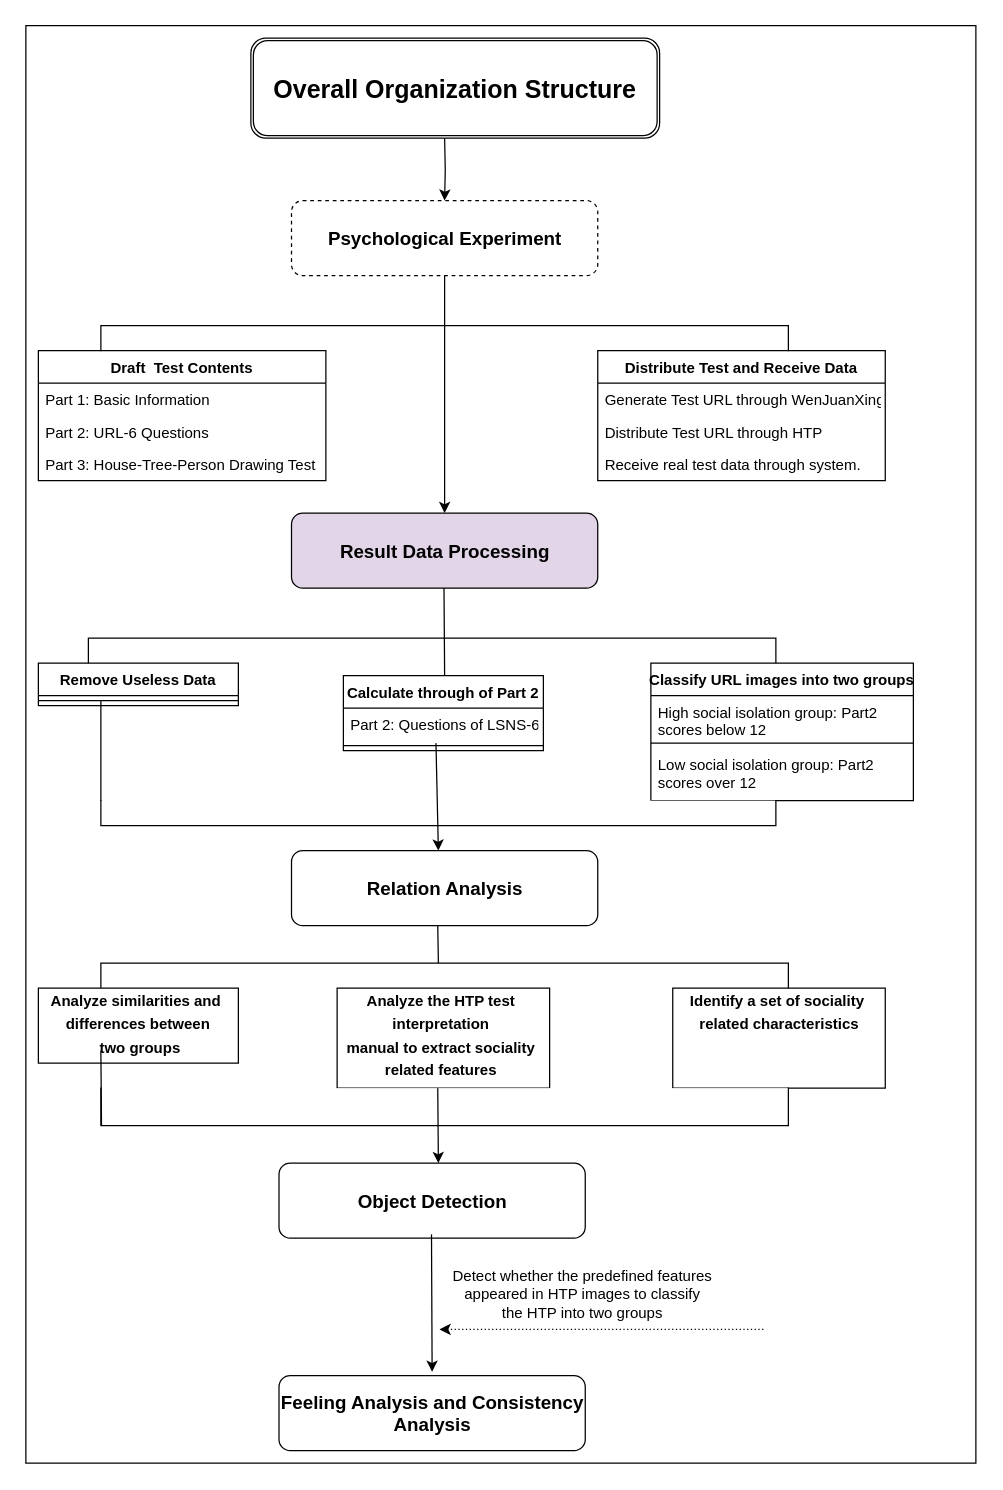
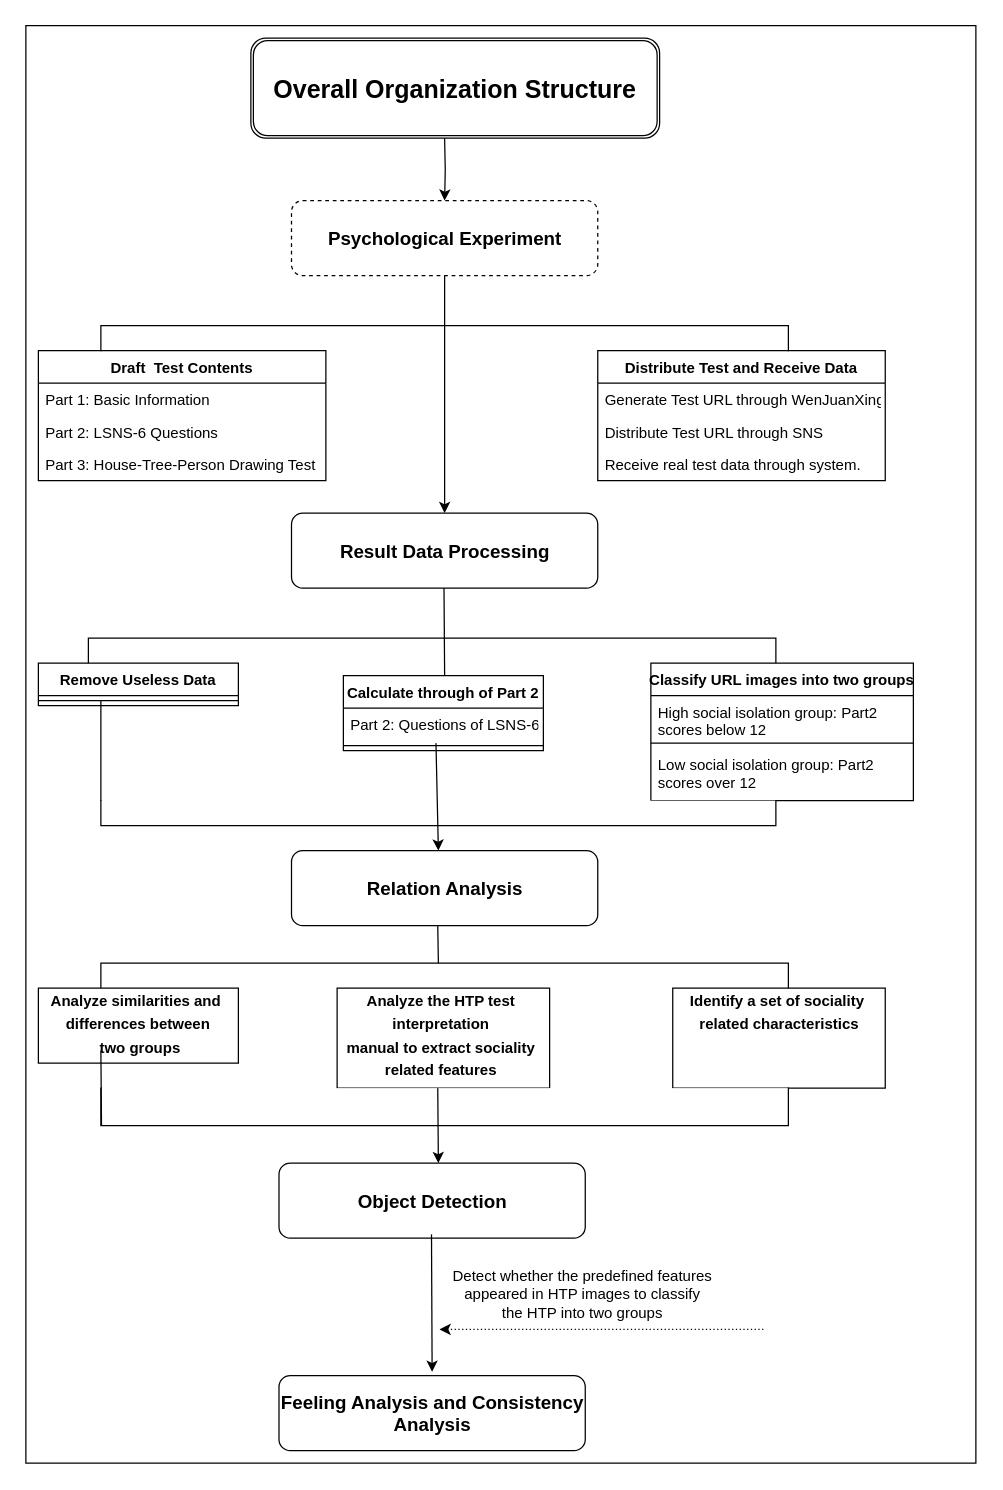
(132, 433) -> (136, 433)
(723, 433) -> (723, 433)
(444, 551) -> (444, 551)
